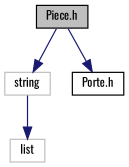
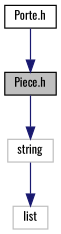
(77, 45) -> (30, 44)
